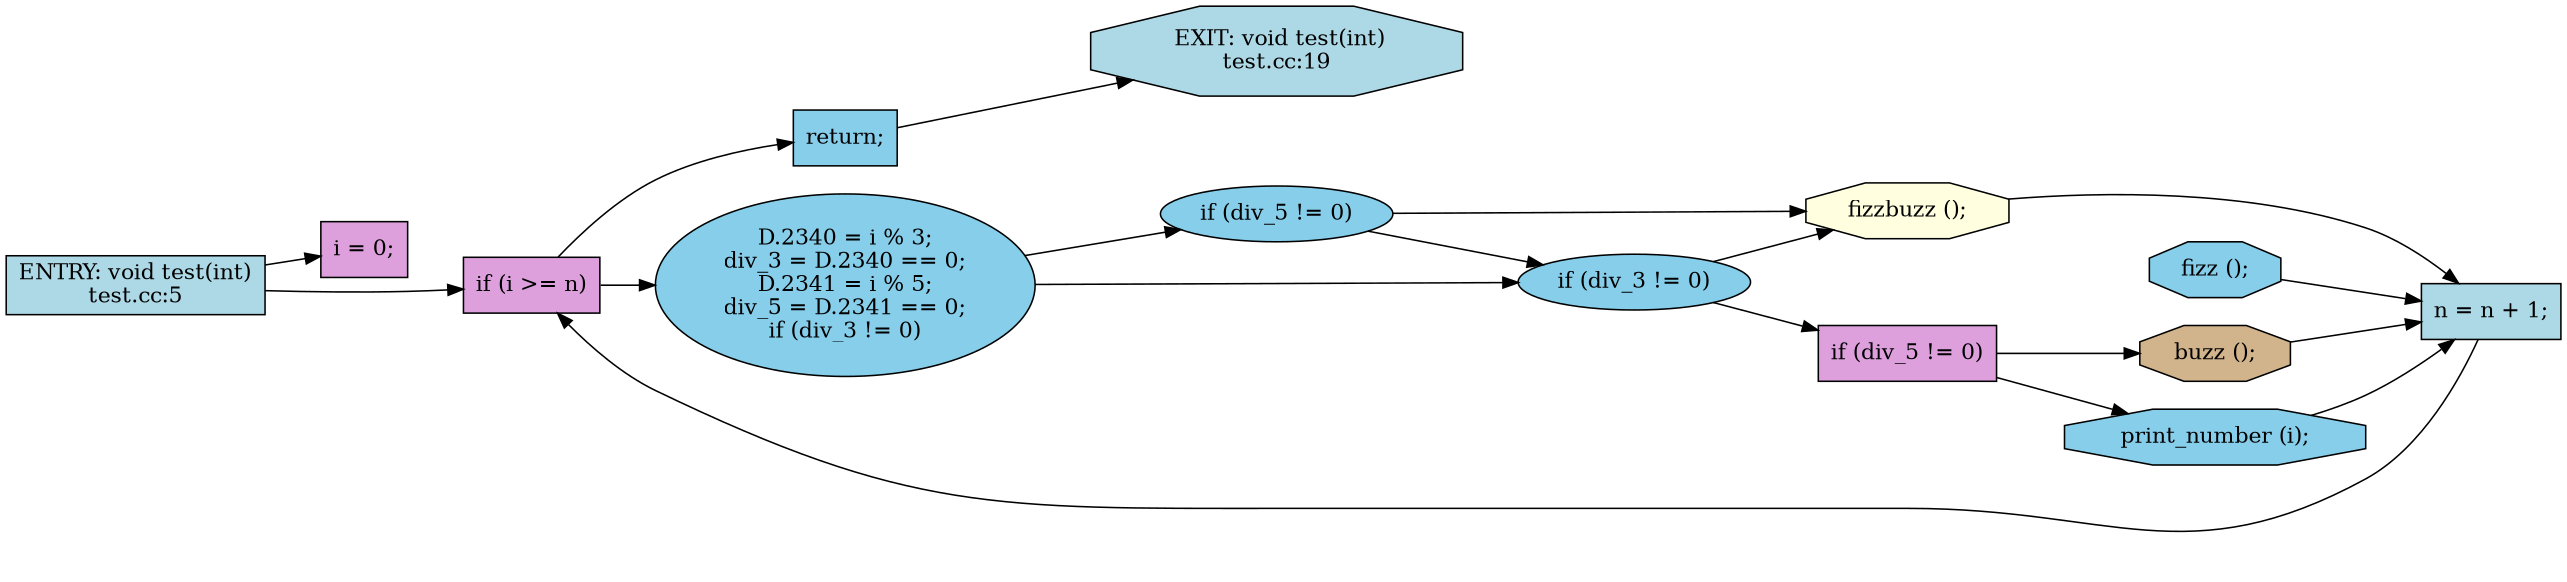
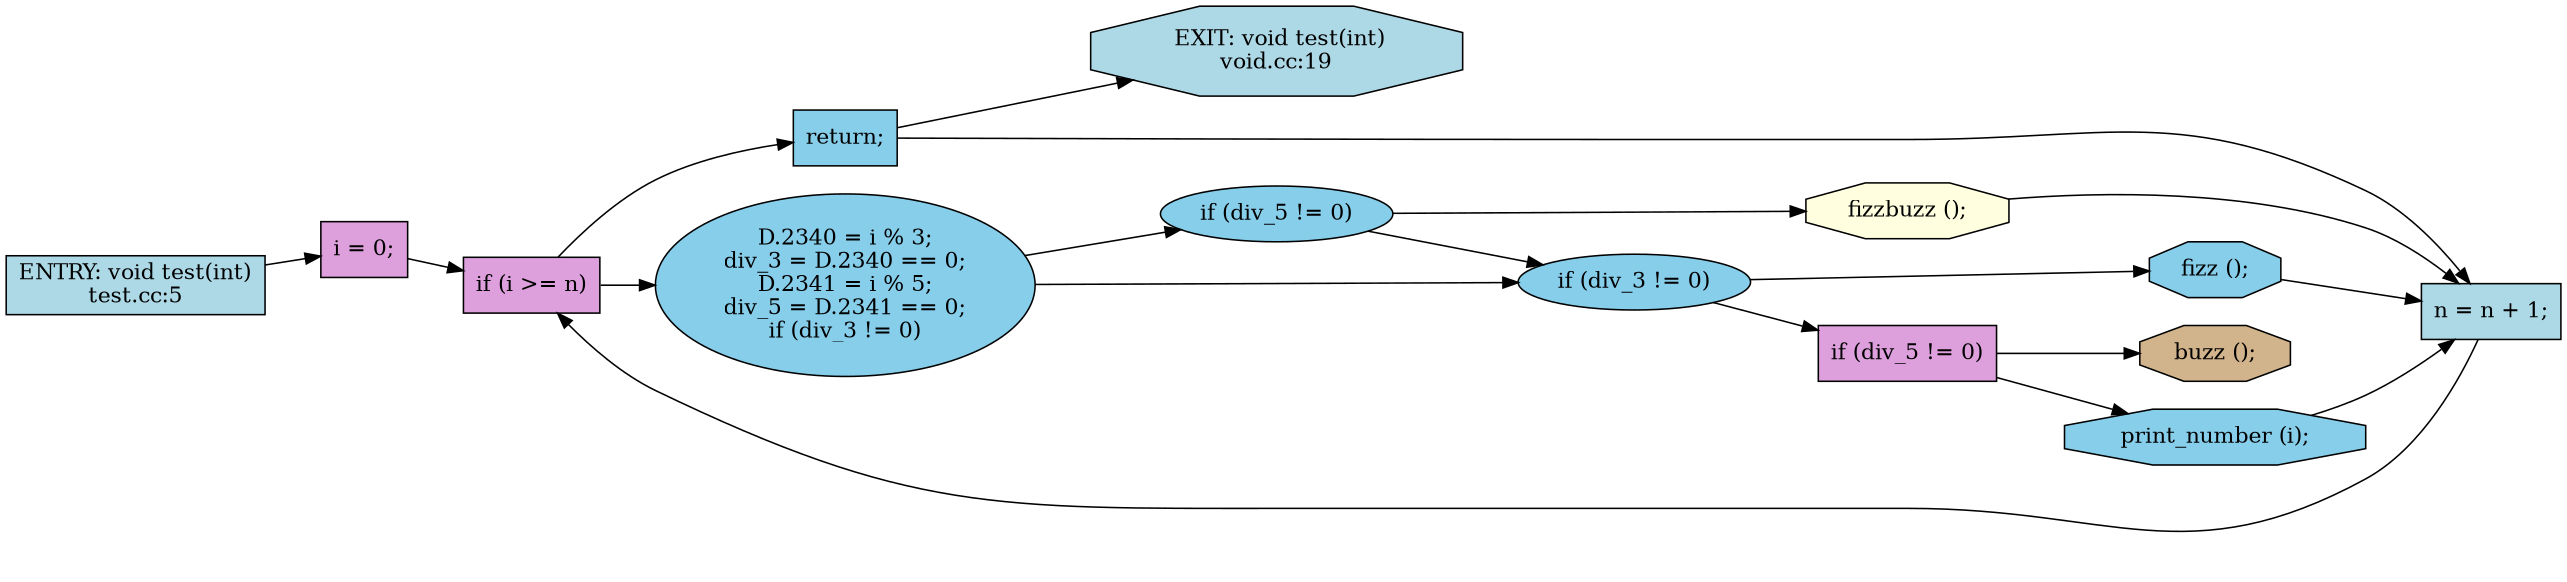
(1277, 51) -> (1277, 51)
(1766, 248) -> (1942, 276)
(357, 292) -> (428, 263)
(2348, 333) -> (1698, 139)
